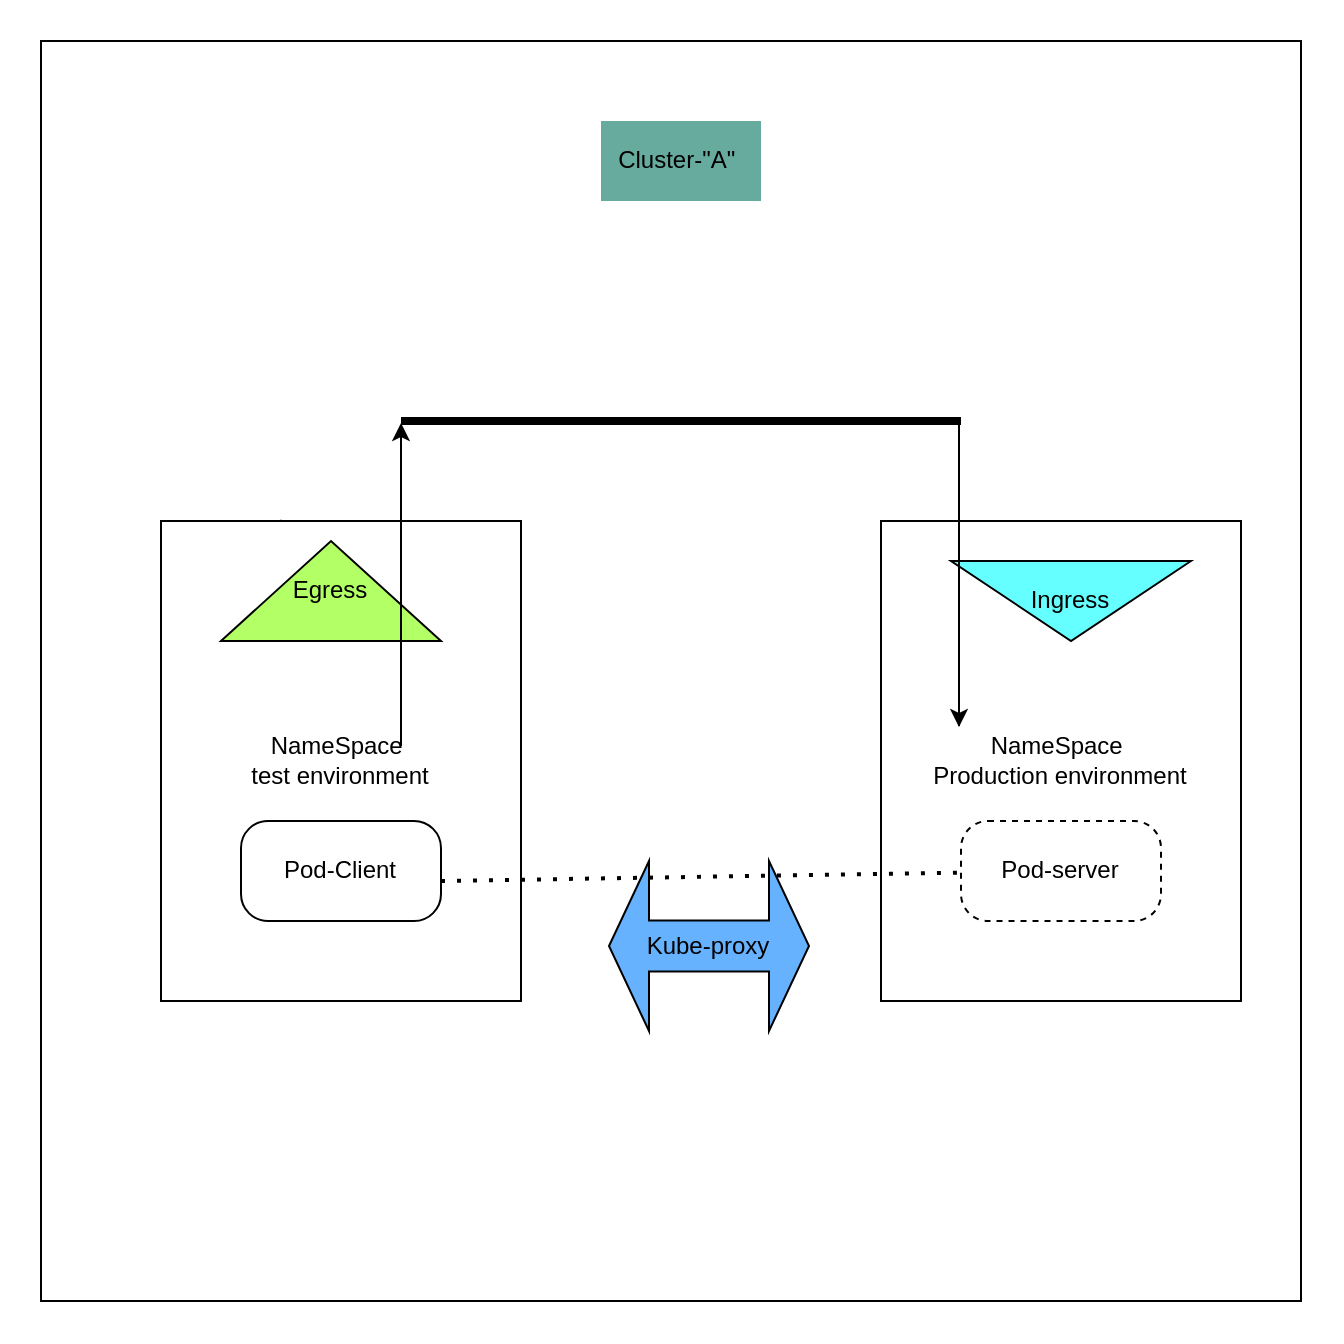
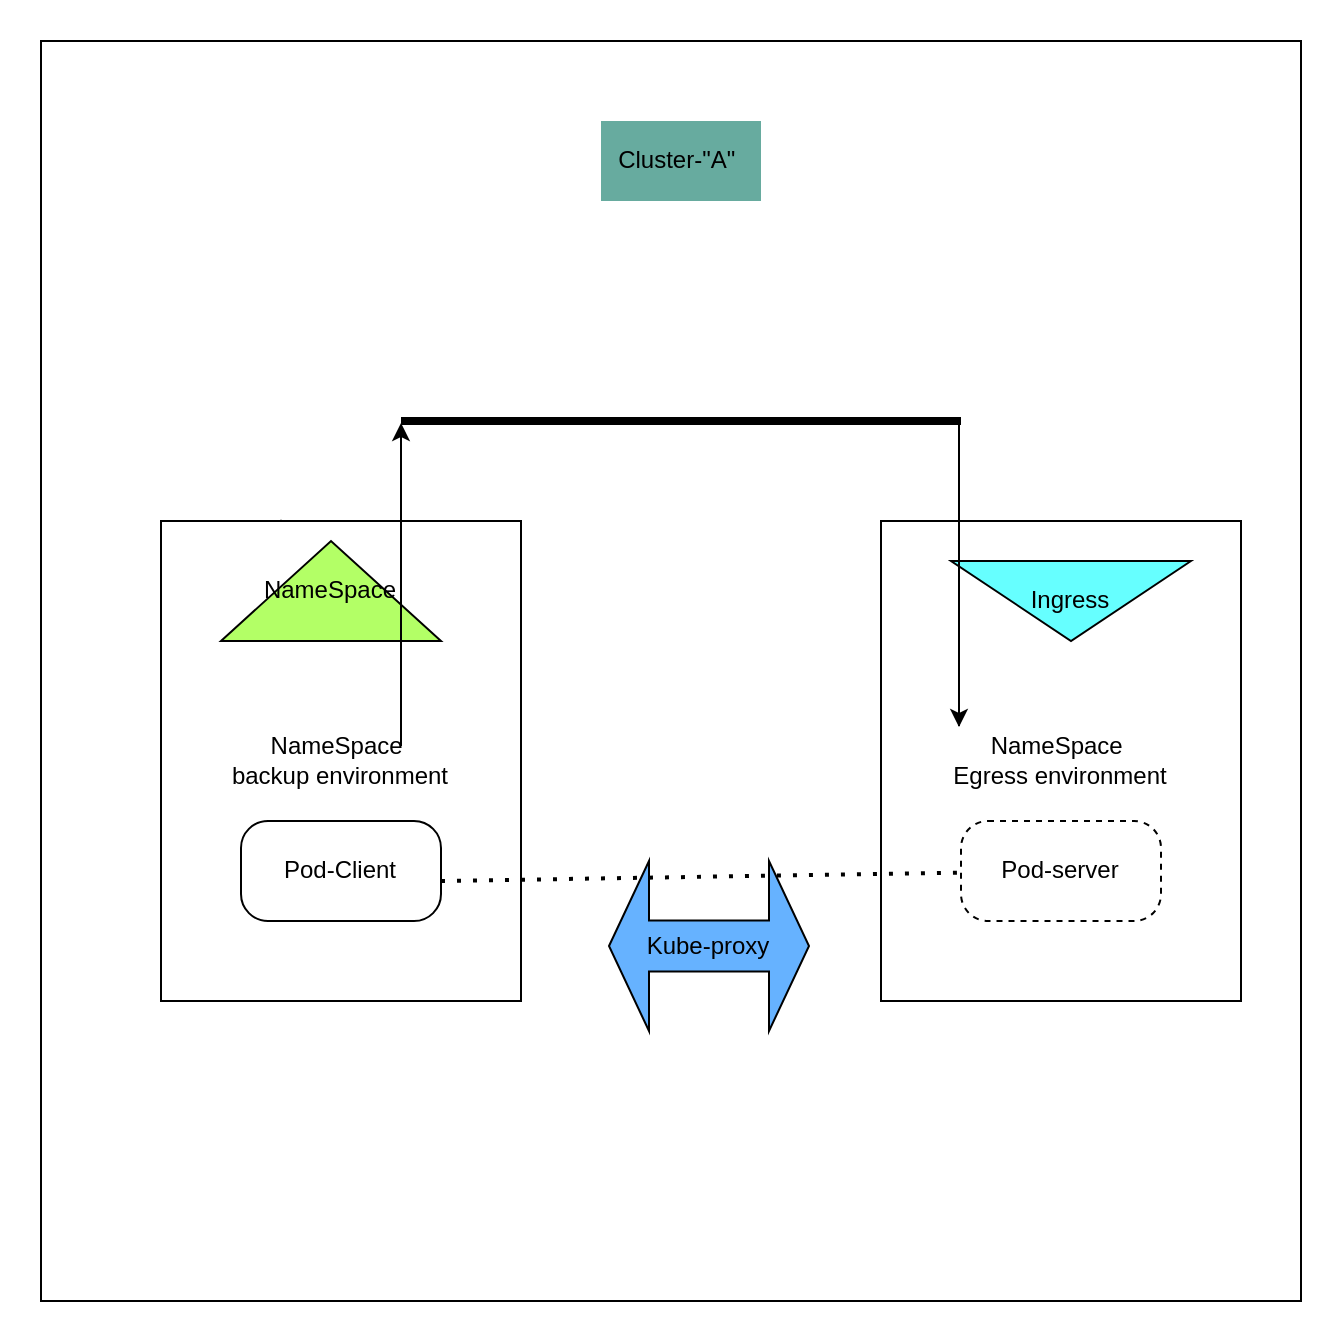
(331, 591) -> (331, 591)
(341, 761) -> (341, 761)
(1061, 761) -> (1061, 761)
